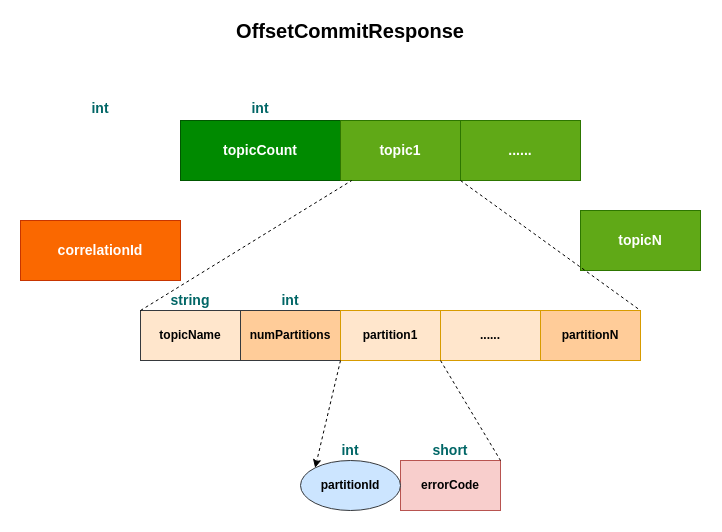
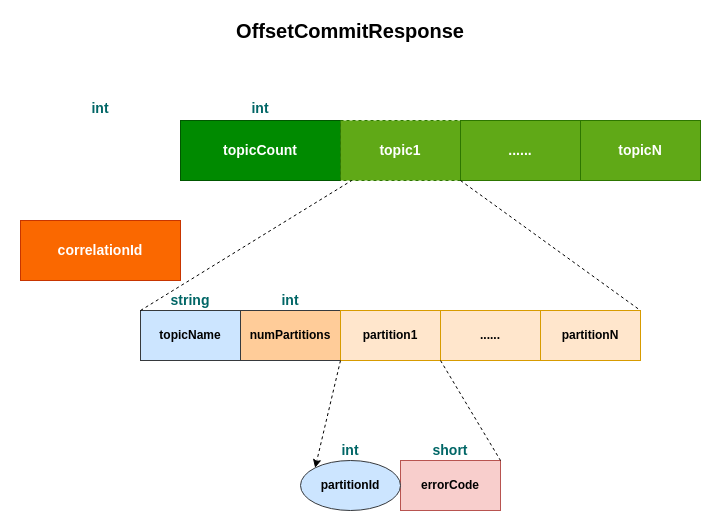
(401, 151) -> (401, 151)
(641, 241) -> (641, 151)
(191, 336) -> (191, 336)
(591, 336) -> (591, 336)
